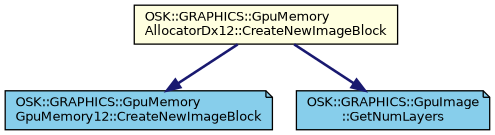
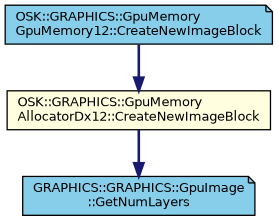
(208, 64) -> (139, 61)
(393, 110) -> (139, 196)
